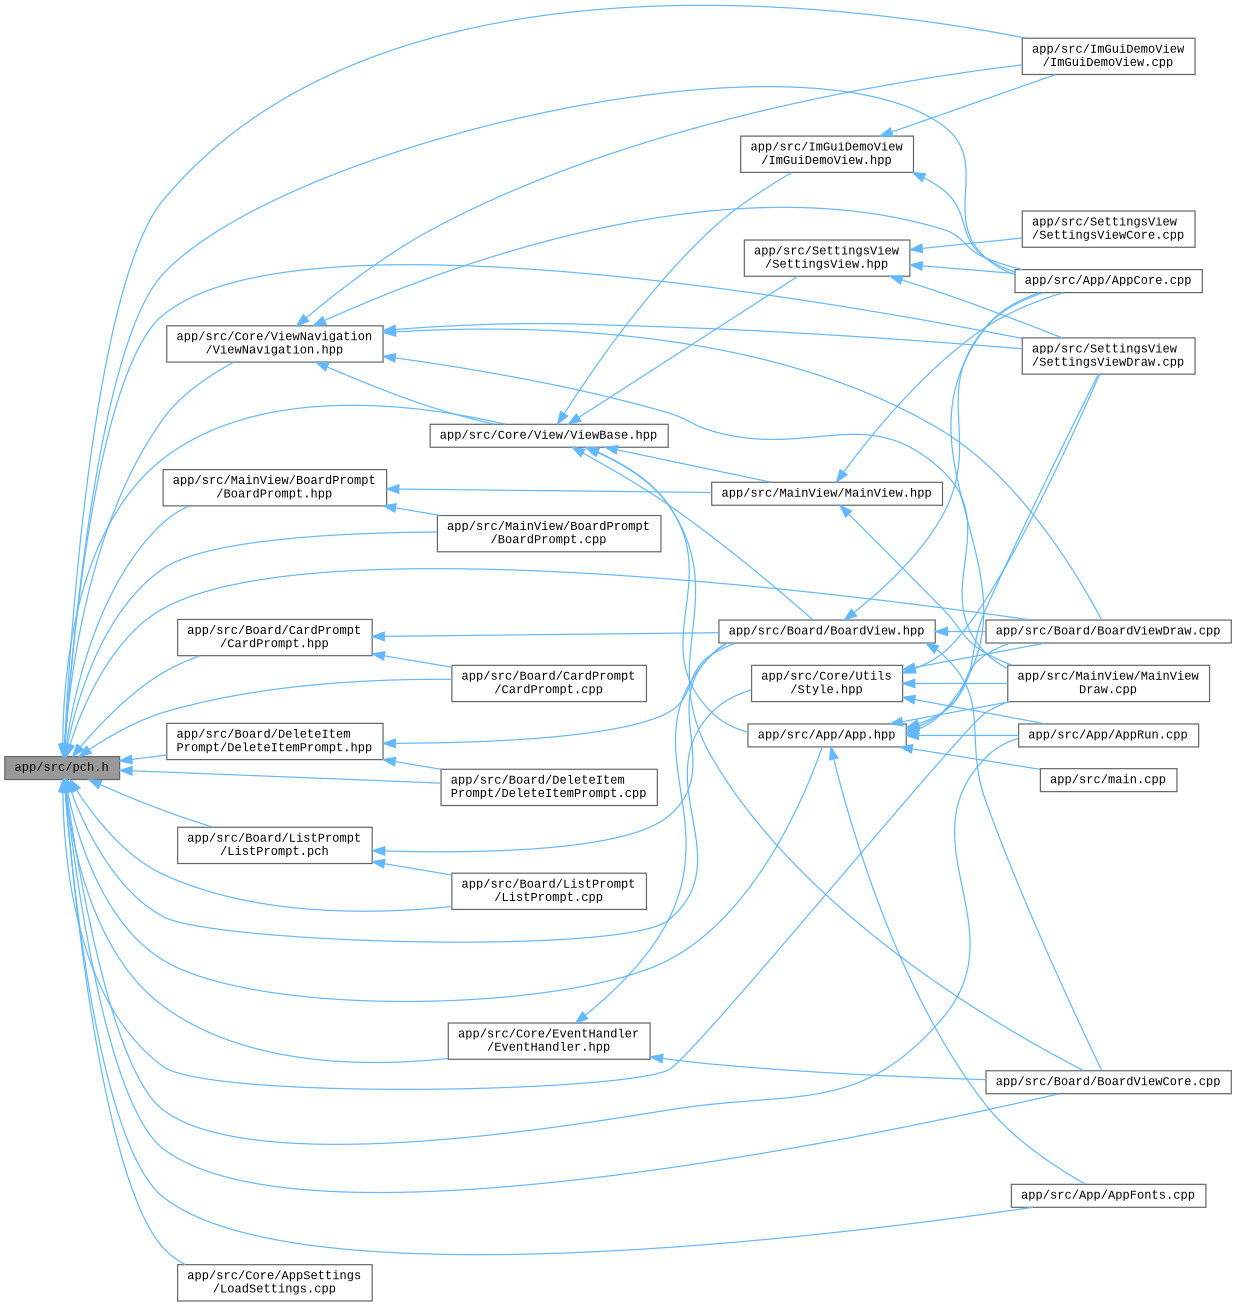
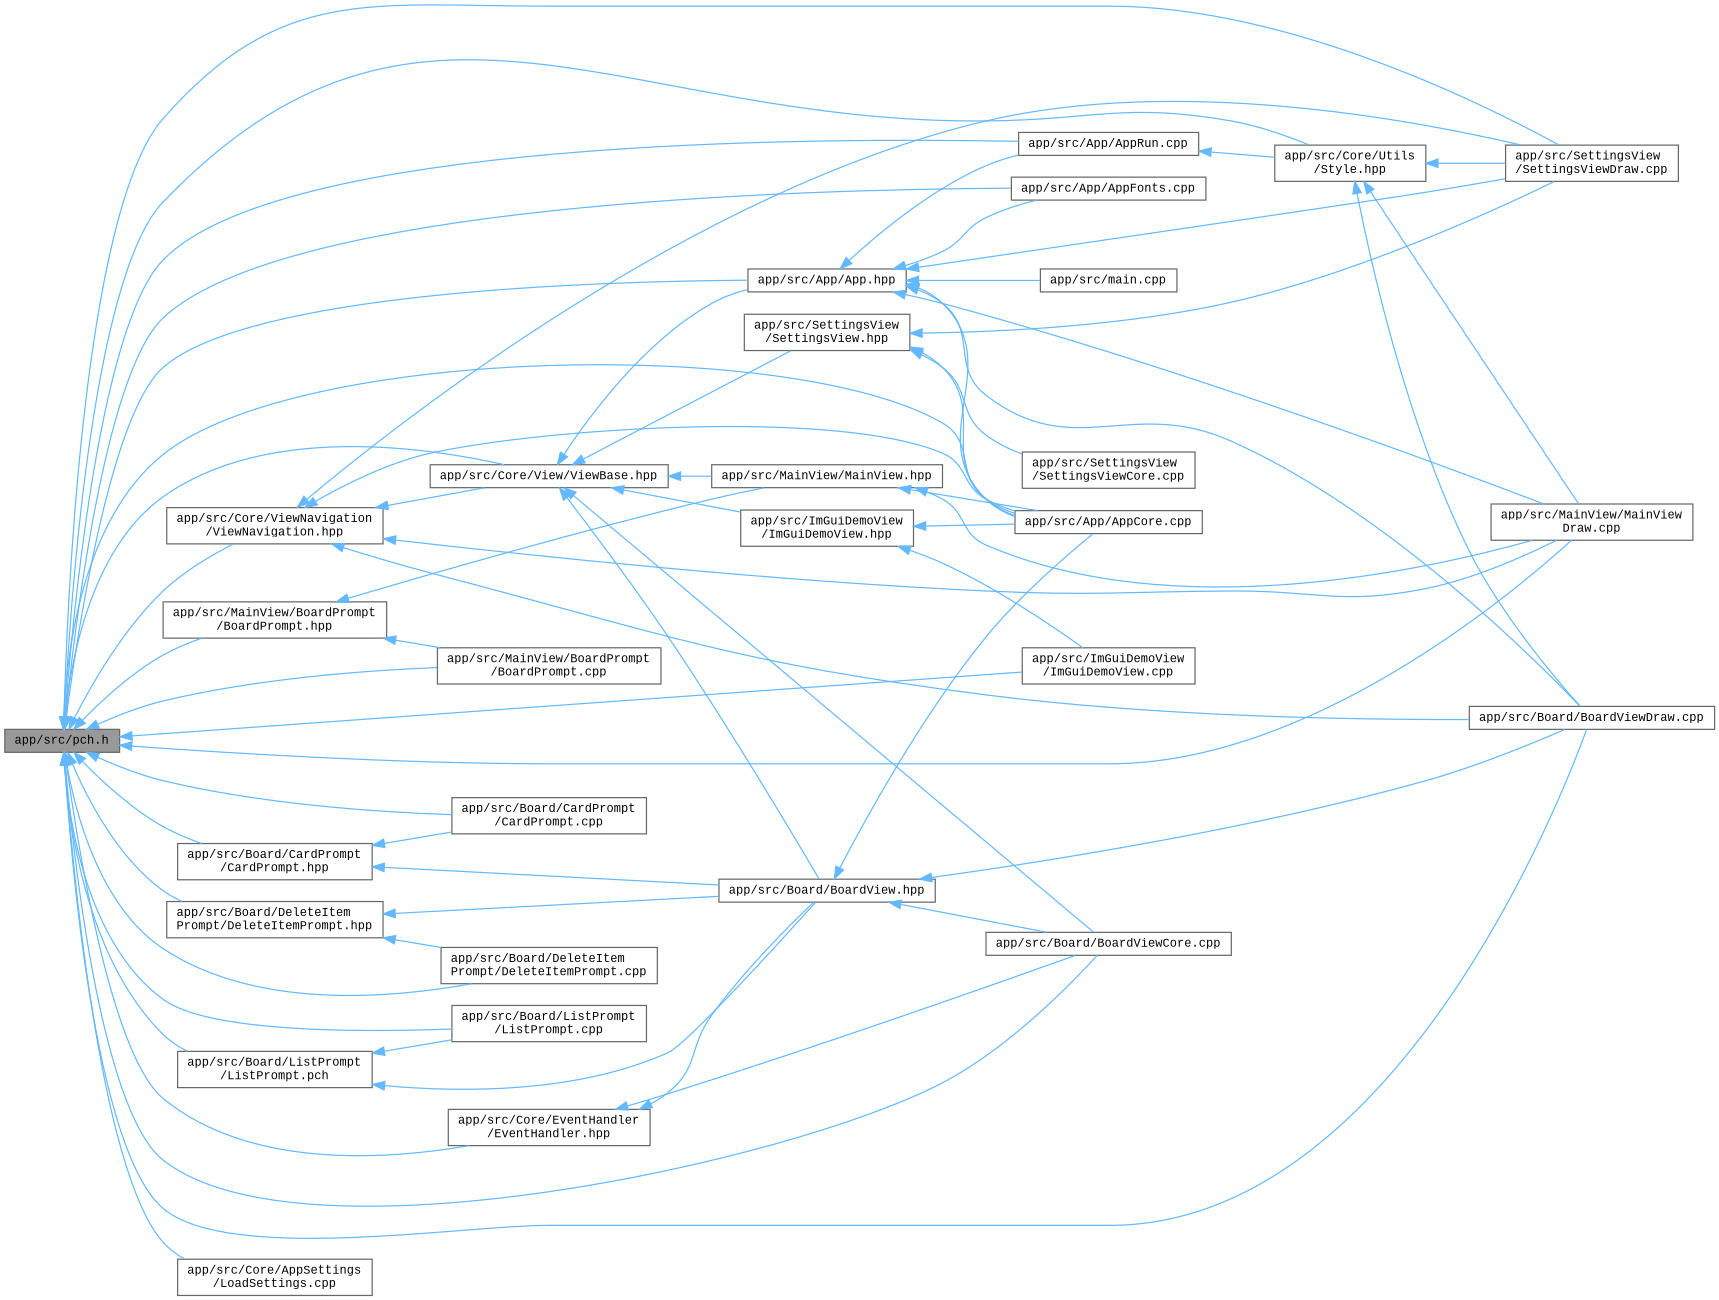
(646, 143) -> none
(1000, 715) -> (1243, 155)
